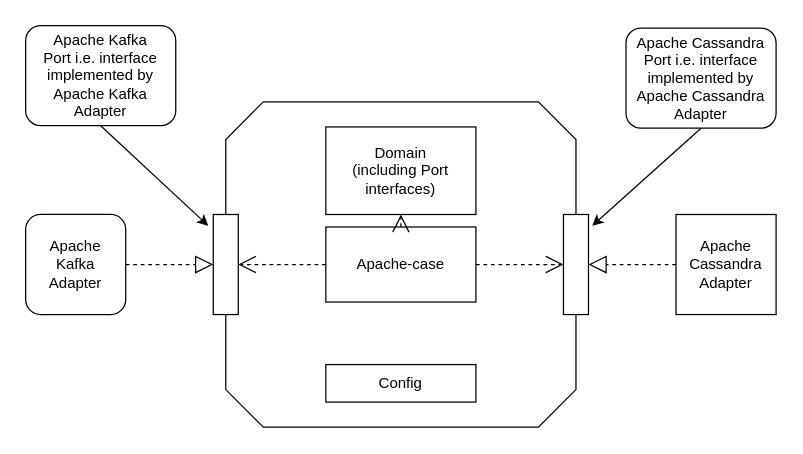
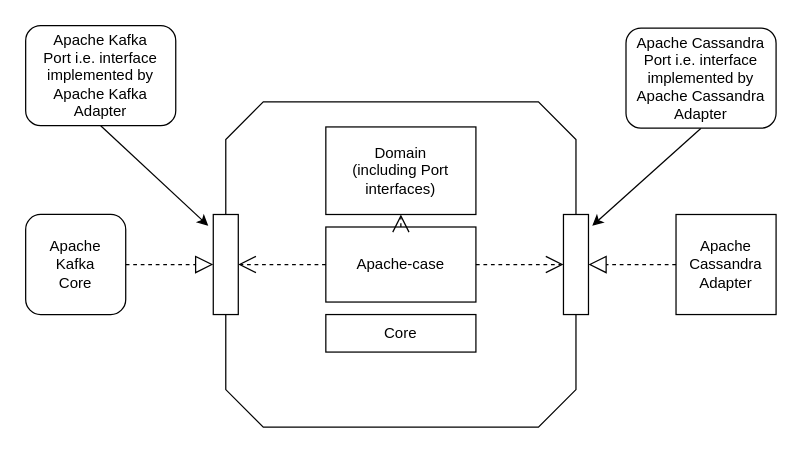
(76, 264) -> (76, 264)
none -> (401, 333)
(401, 383) -> none
